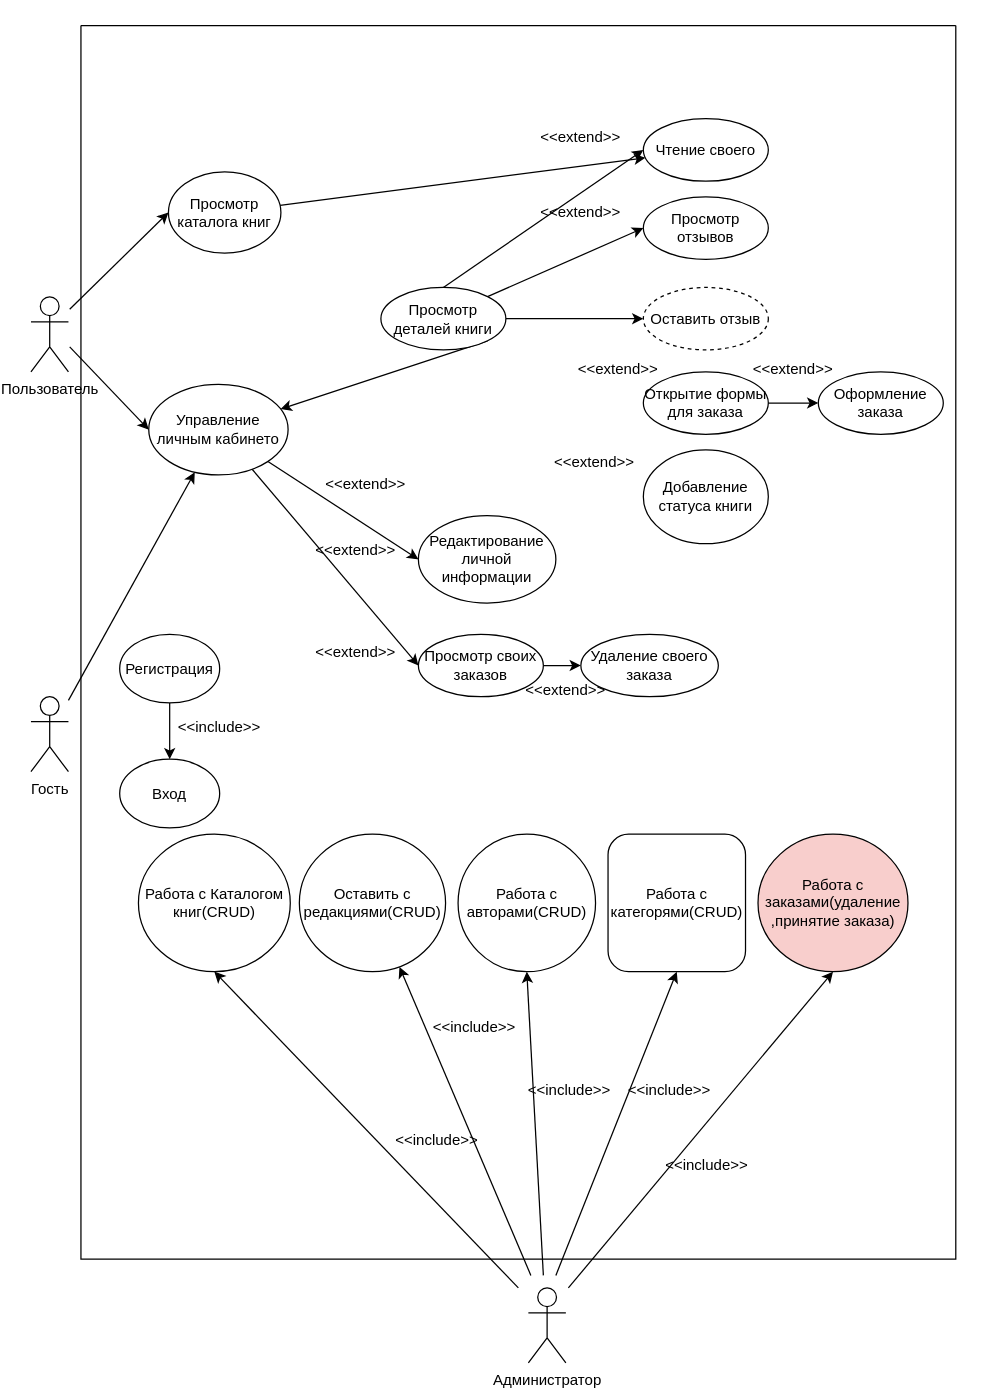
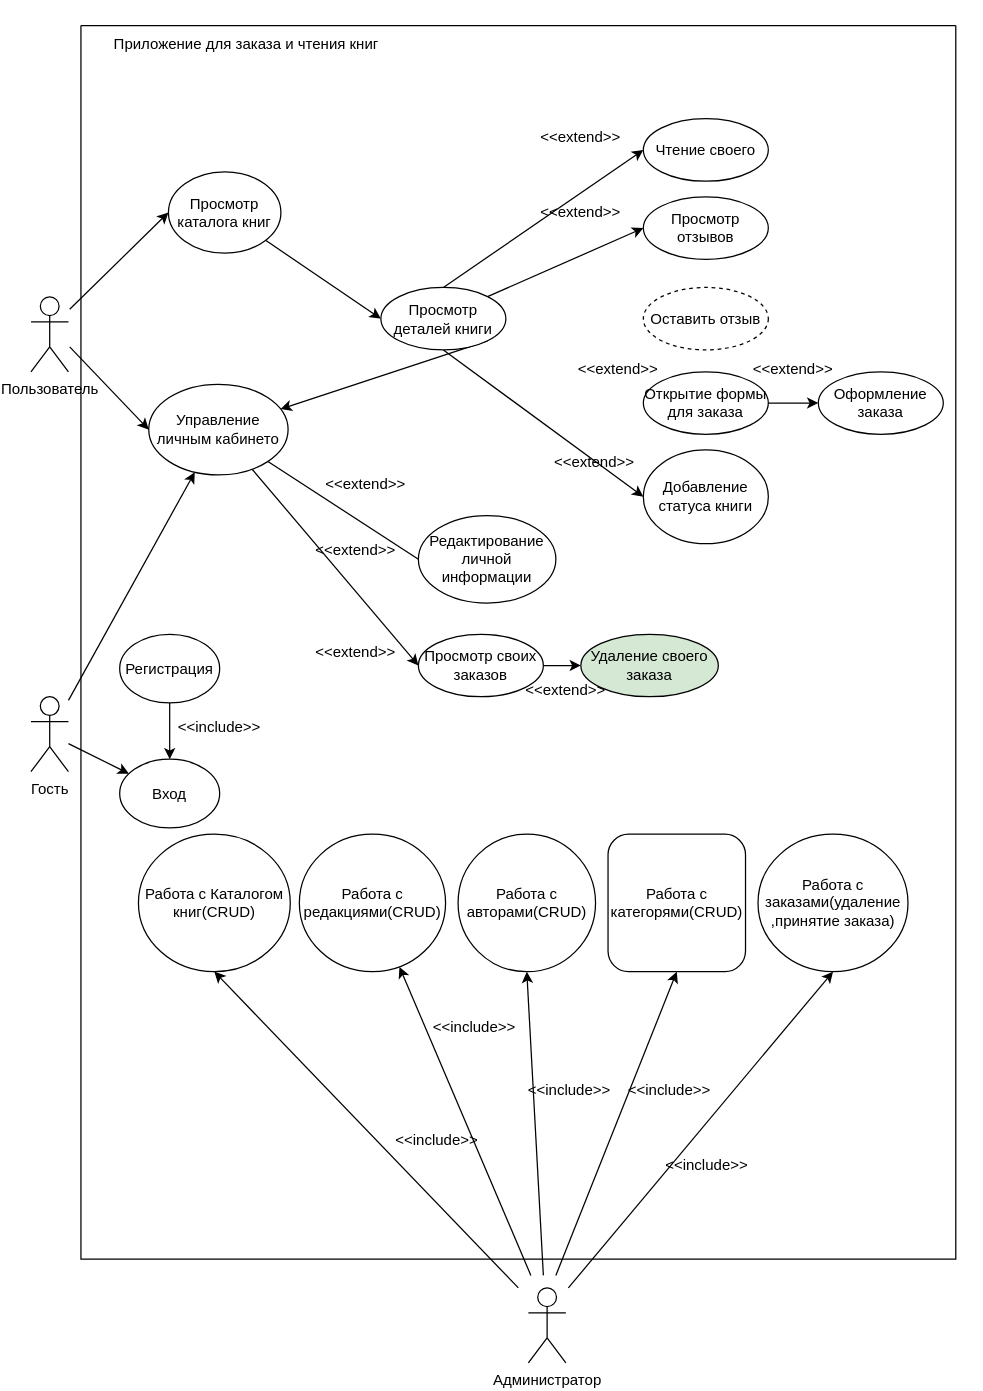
none -> (245, 44)
(451, 183) -> (319, 277)
(570, 319) -> none
none -> (540, 421)
(410, 554) -> (412, 556)
(649, 666) -> (649, 666)
none -> (94, 757)
(373, 903) -> (373, 903)
(833, 903) -> (833, 903)
